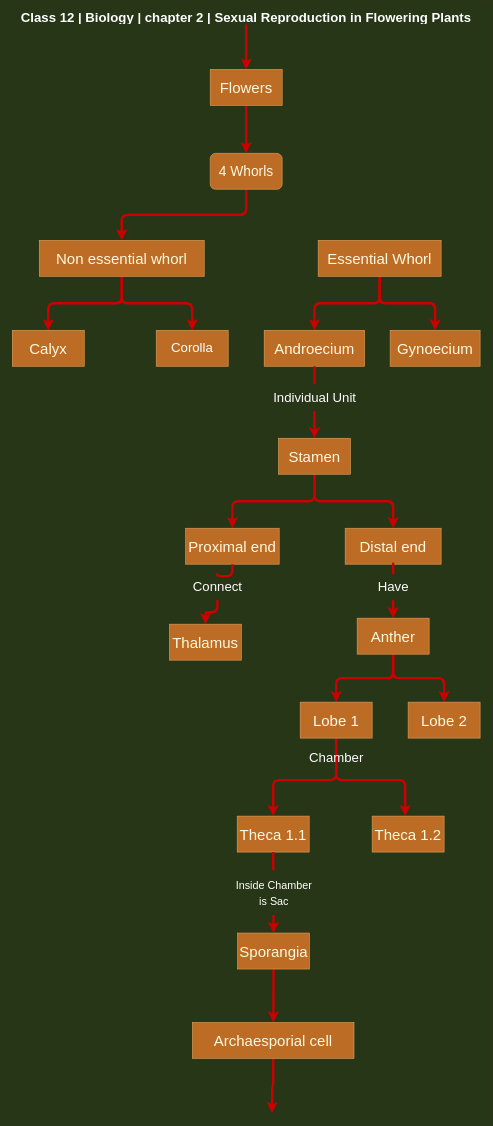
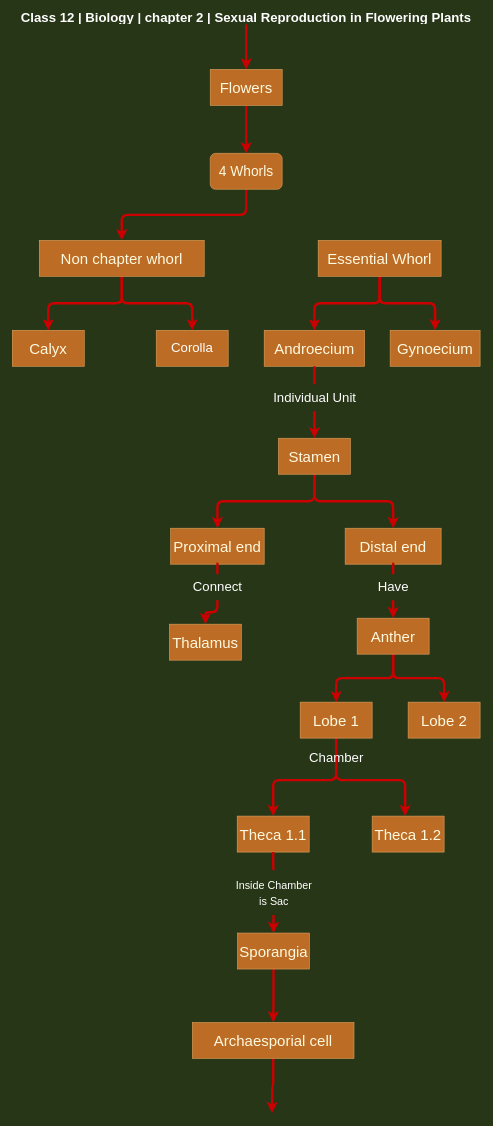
(122, 258) -> (122, 258)
(233, 546) -> (218, 546)
